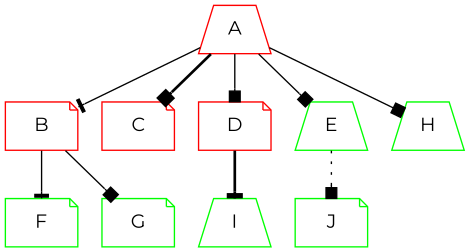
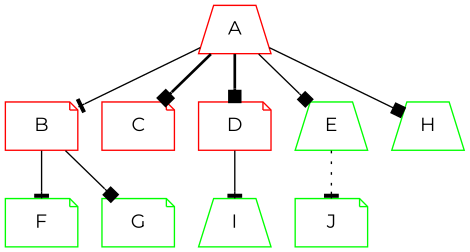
(235, 71) -> (235, 71)
(235, 171) -> (235, 171)
(331, 171) -> (331, 171)
